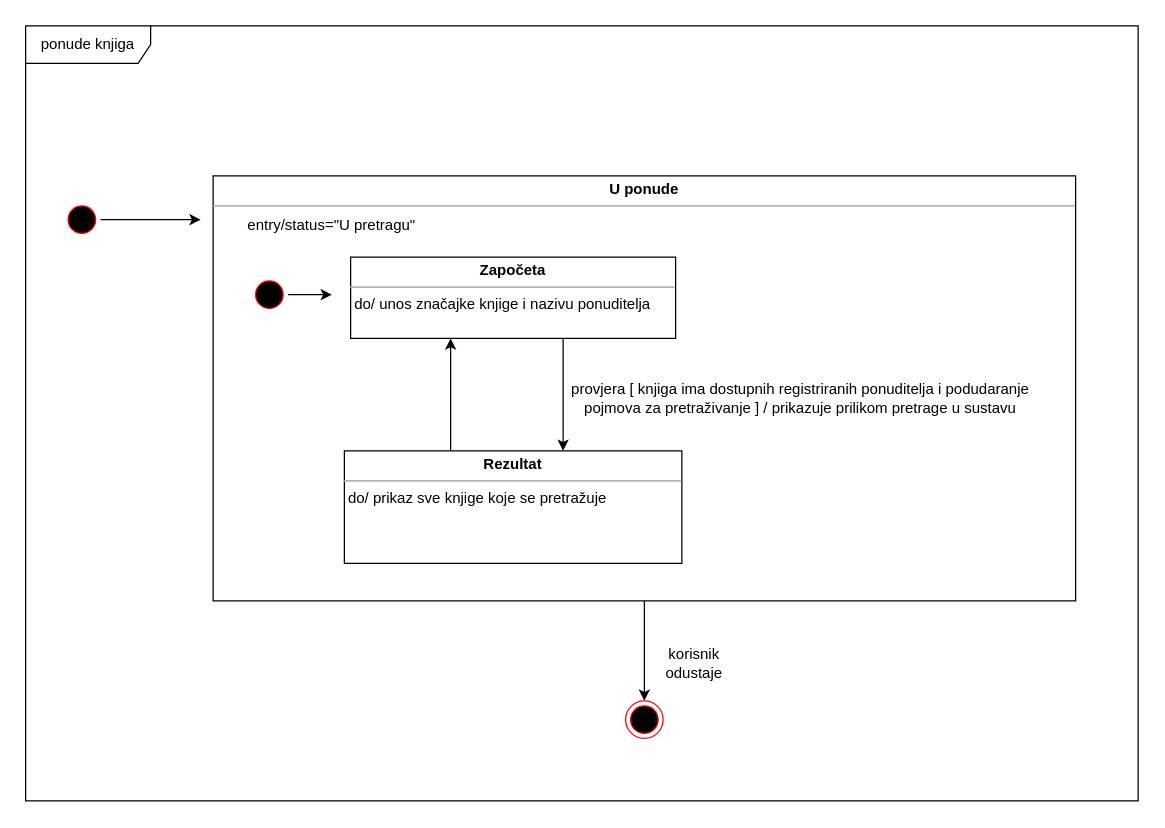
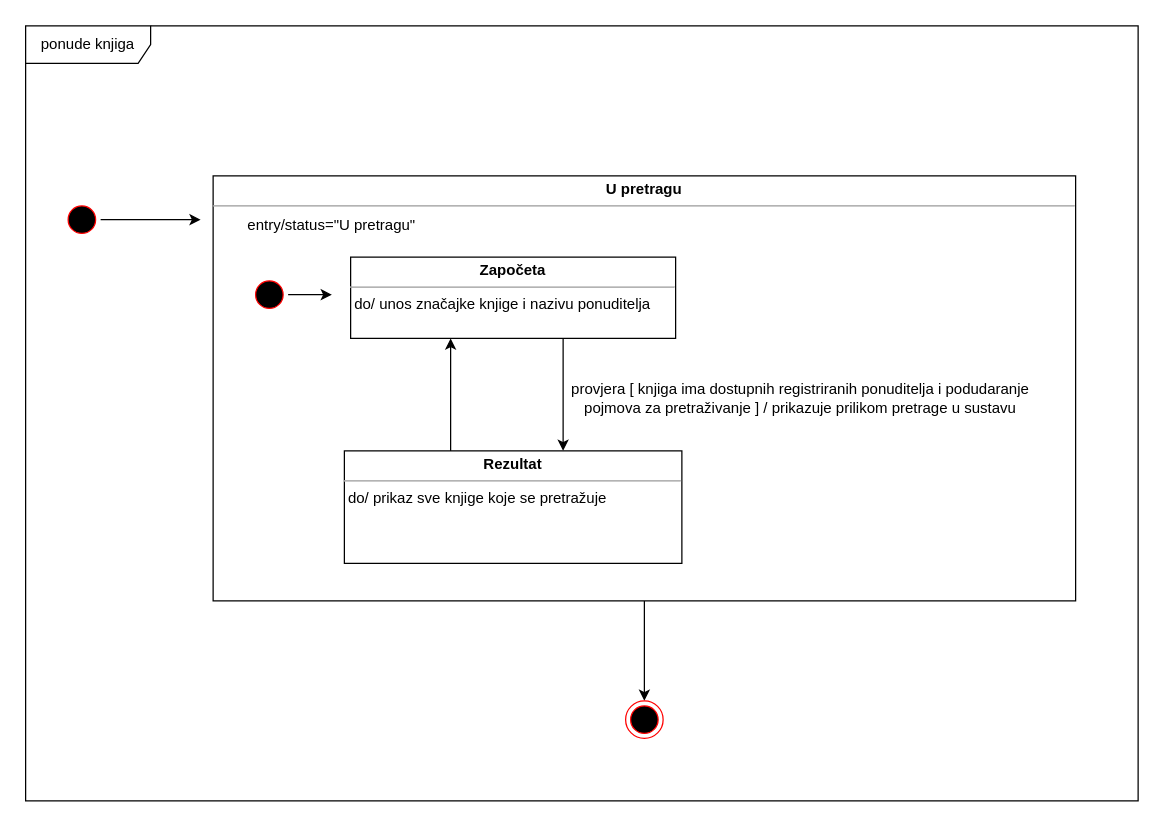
(245, 185) -> (253, 185)
(694, 663) -> none
